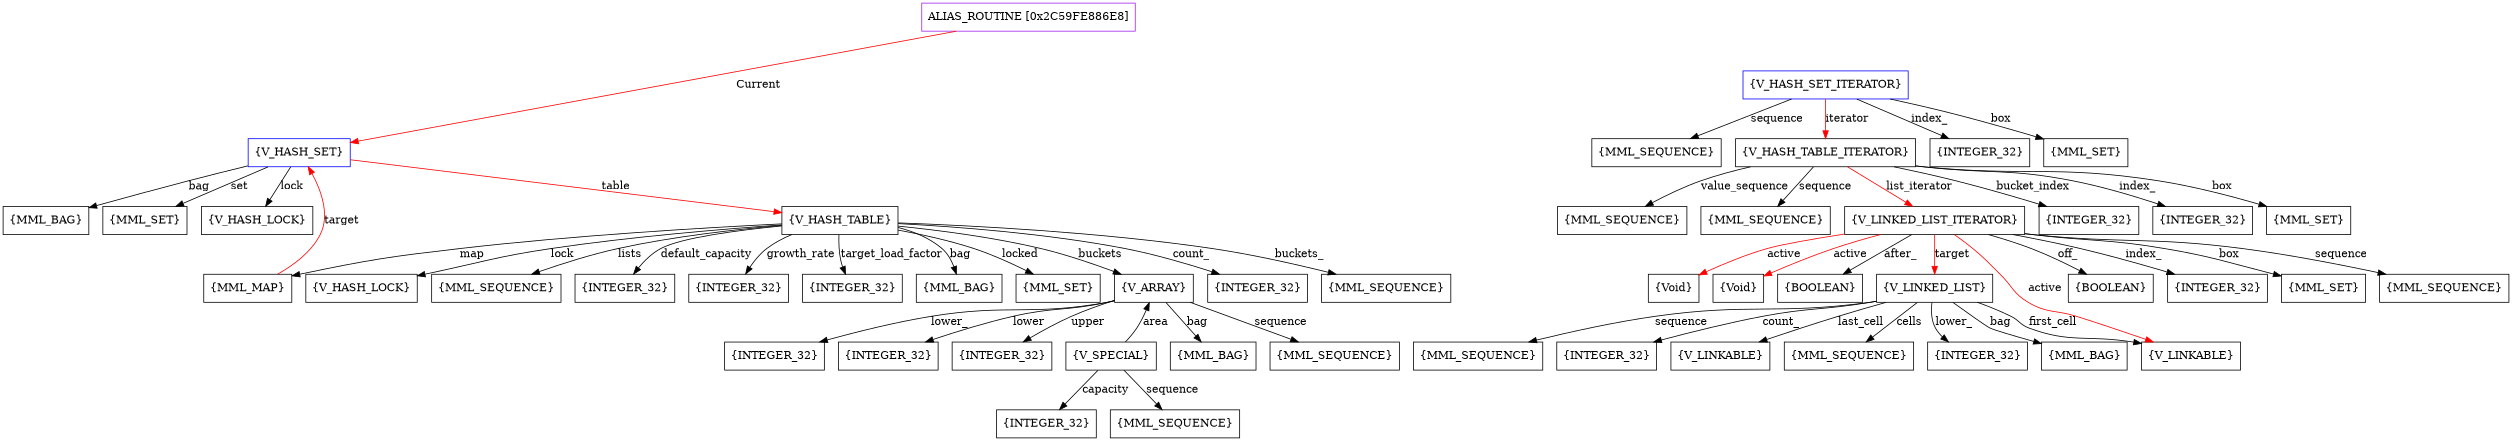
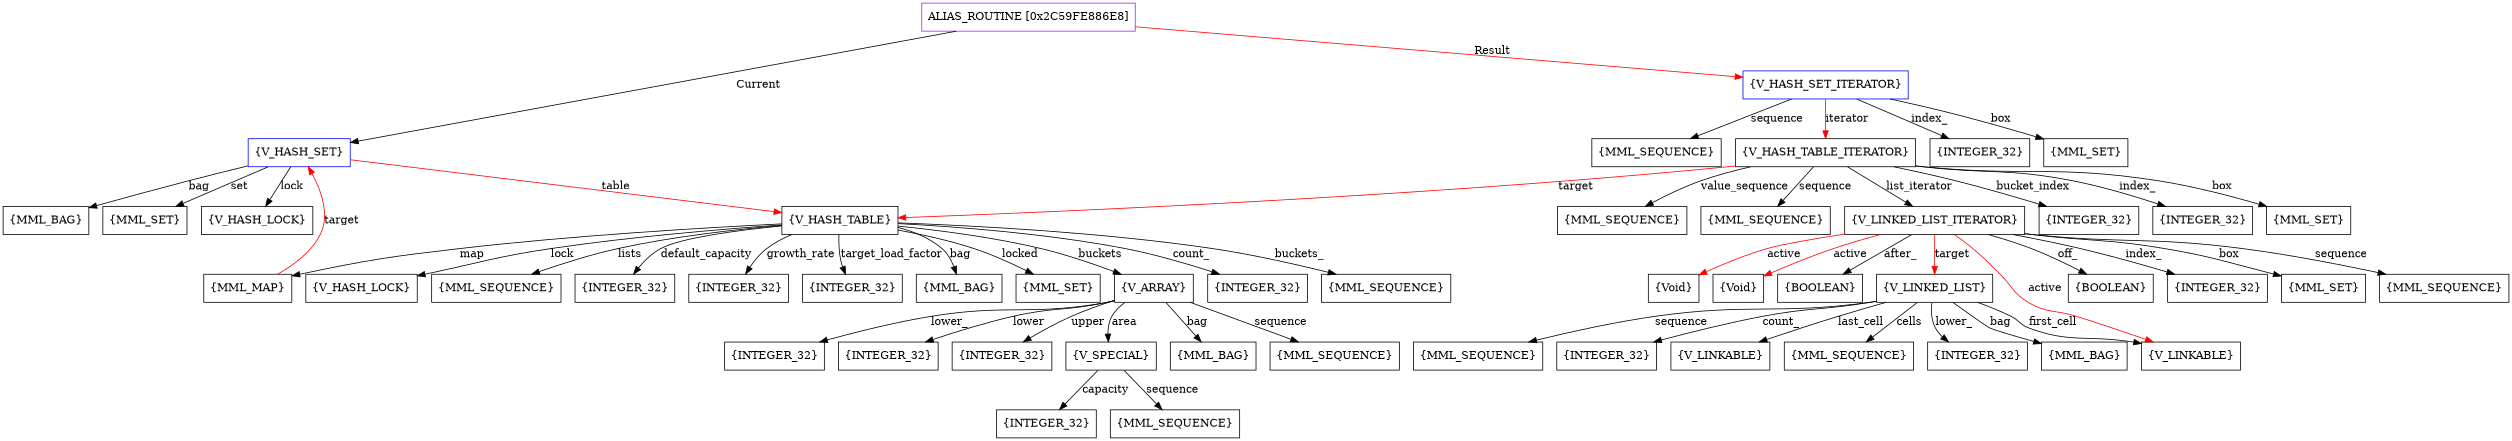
none -> (1435, 52)
(657, 86) -> (657, 86)
(1877, 185) -> (1877, 185)
none -> (1321, 198)
(1137, 327) -> (1112, 316)
